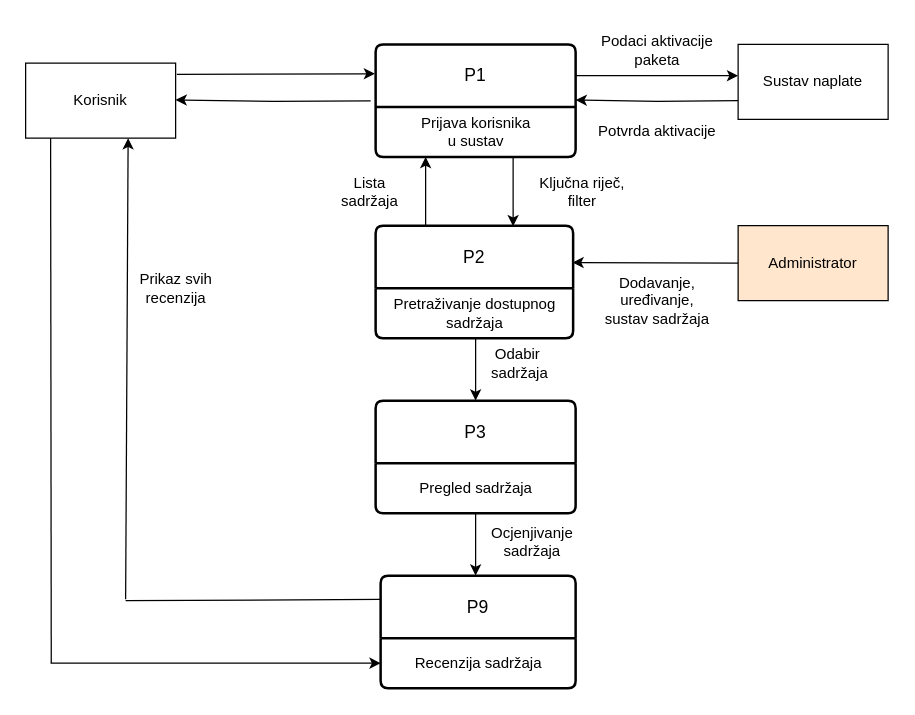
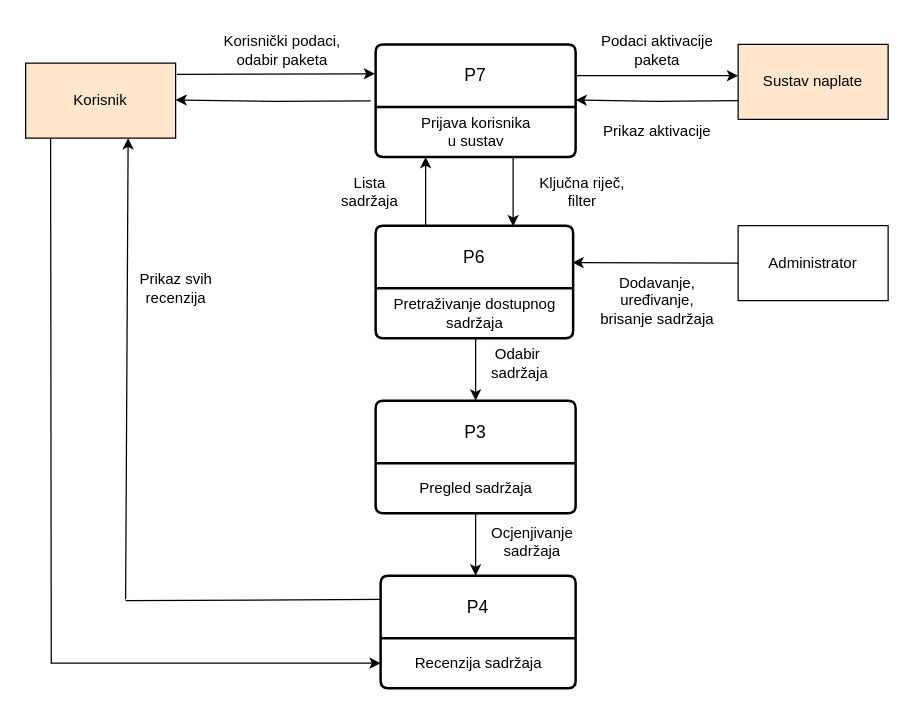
none -> (282, 51)
(476, 76) -> (476, 76)
(813, 82) -> (813, 82)
(101, 101) -> (101, 101)
(658, 132) -> (658, 132)
(474, 257) -> (474, 257)
(813, 263) -> (813, 263)
(658, 301) -> (658, 301)
(478, 607) -> (478, 607)
